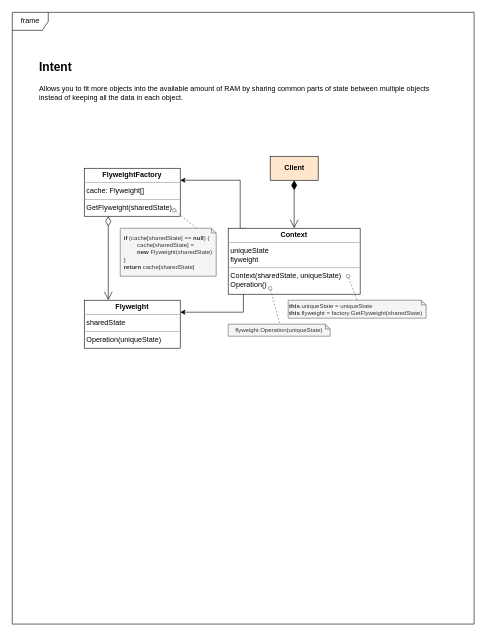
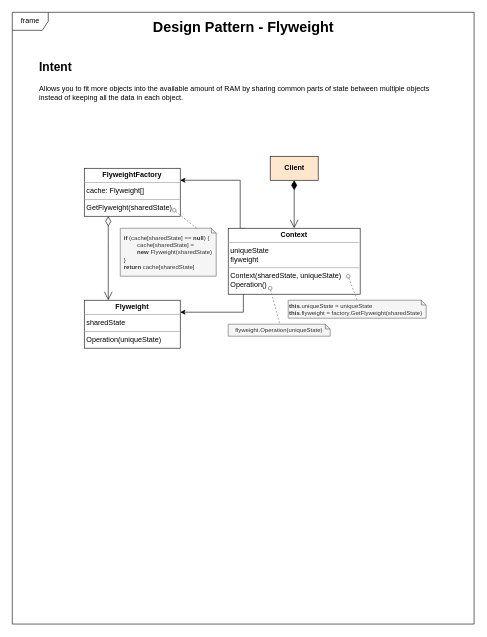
none -> (243, 27)
